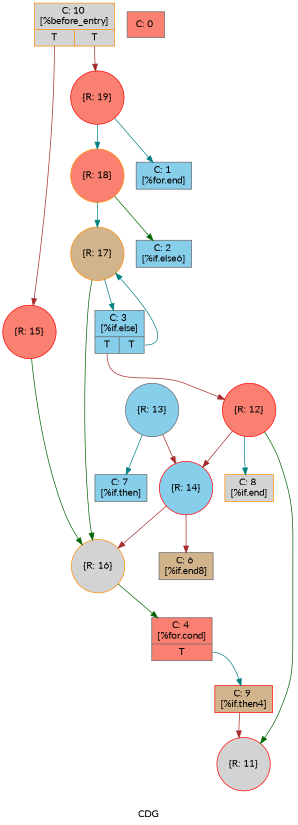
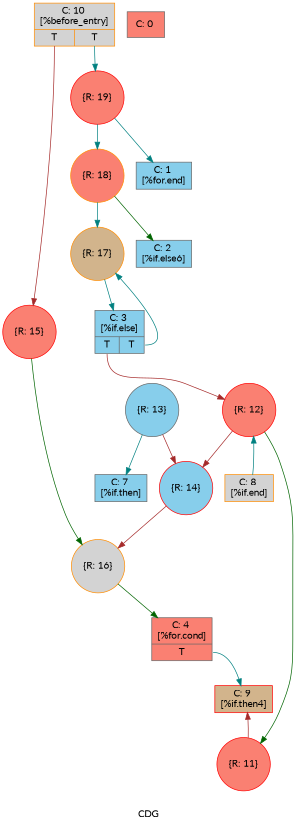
(95, 55) -> (95, 55)
(85, 406) -> none
(244, 452) -> (254, 459)
(186, 566) -> none
(239, 722) -> (248, 729)
(244, 764) -> (244, 764)
